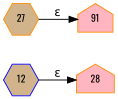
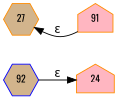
(54, 19) -> (60, 37)
(21, 80) -> (21, 80)
(95, 80) -> (95, 80)
